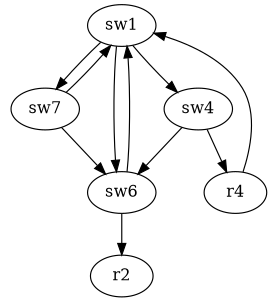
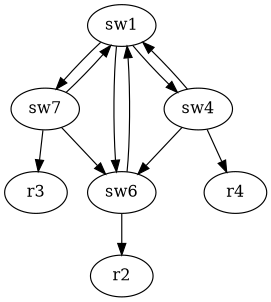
(240, 85) -> (170, 69)
none -> (36, 193)
